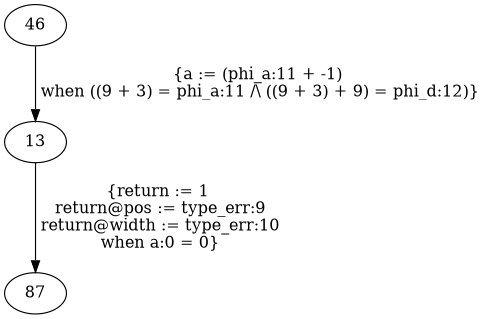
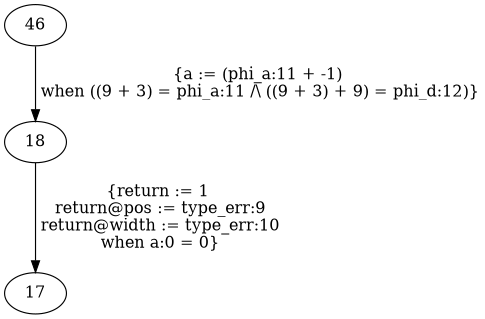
(36, 142) -> (36, 142)
(36, 293) -> (36, 293)
